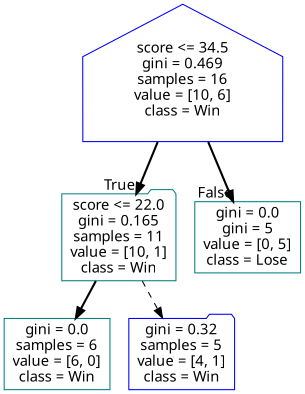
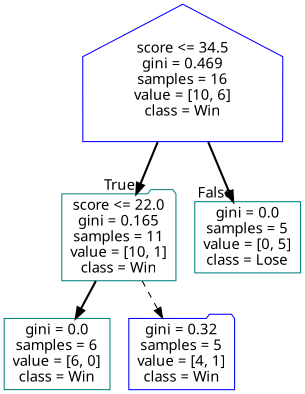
(248, 237) -> (248, 237)
